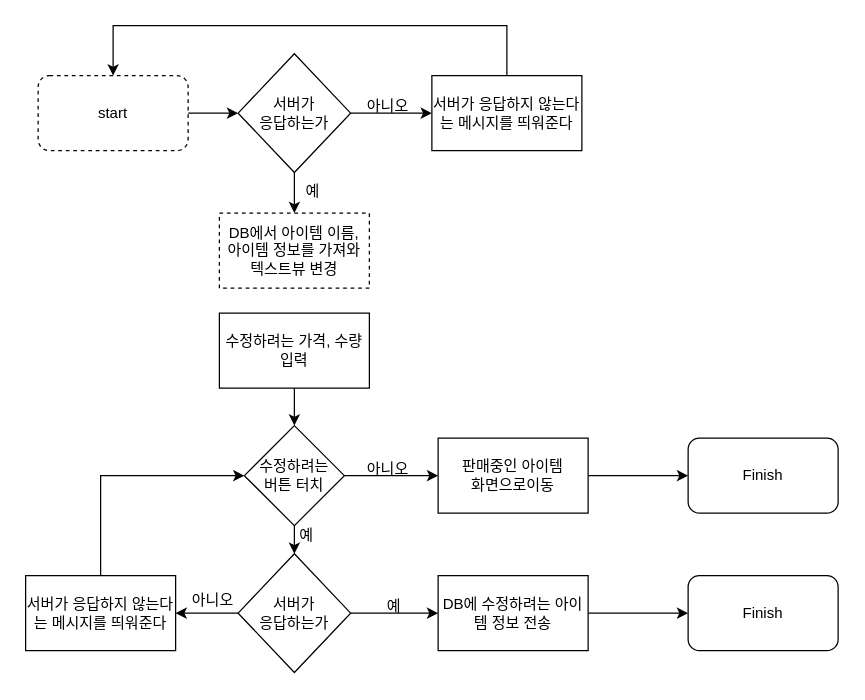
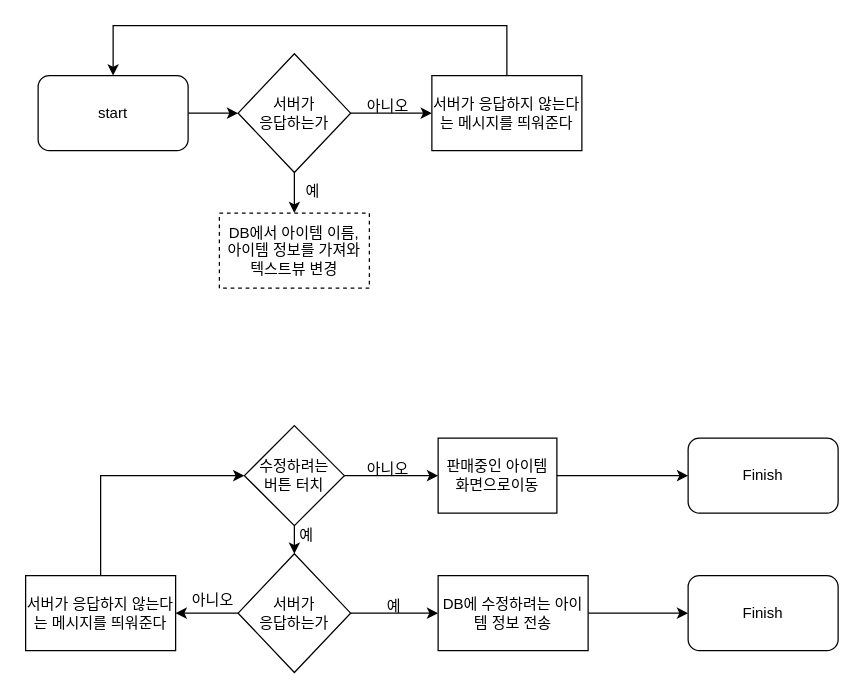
(113, 113) -> (113, 113)
(294, 351) -> none
(294, 411) -> none
(513, 476) -> (498, 476)
